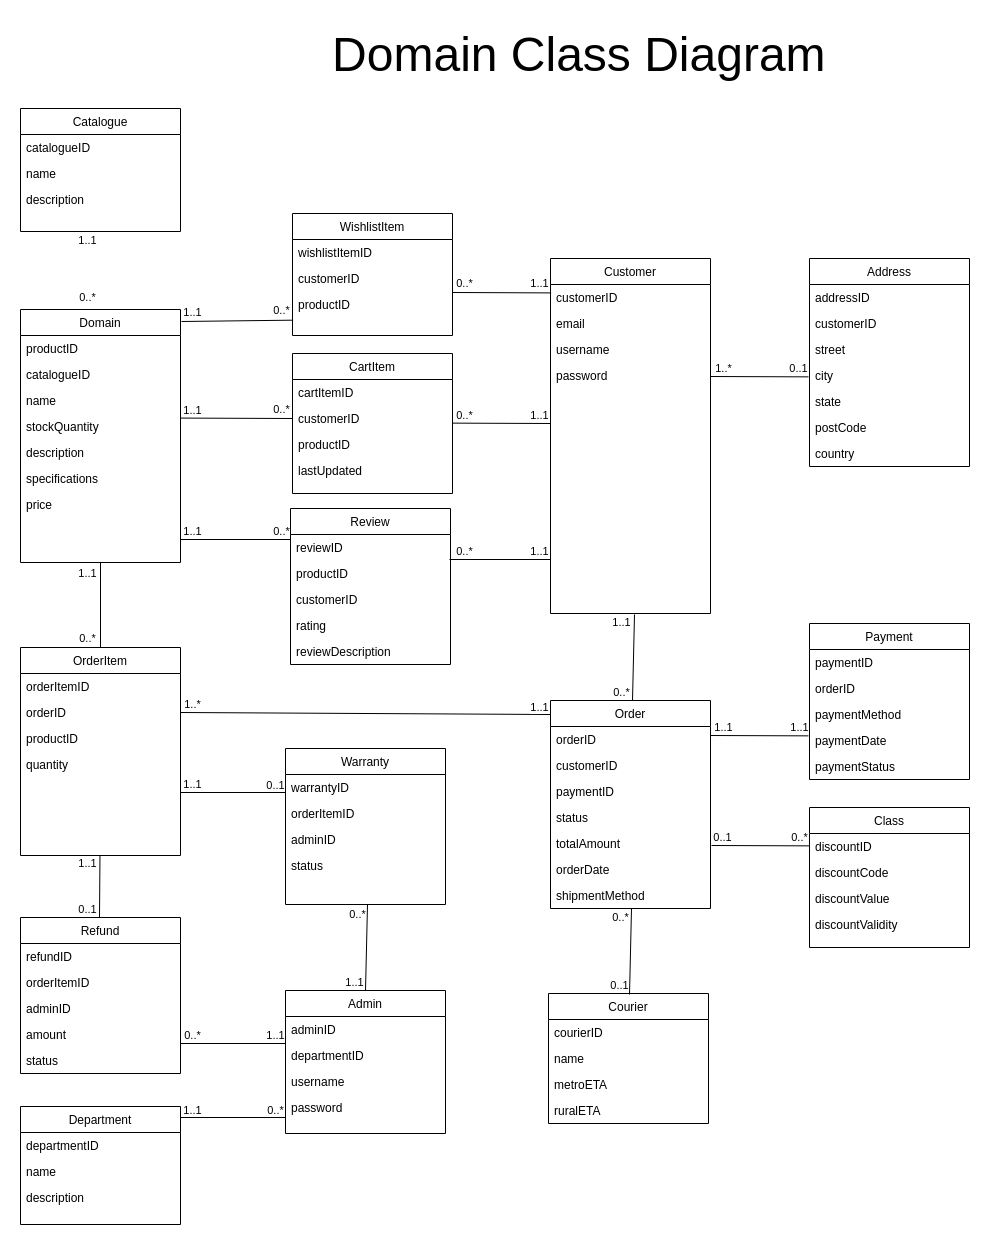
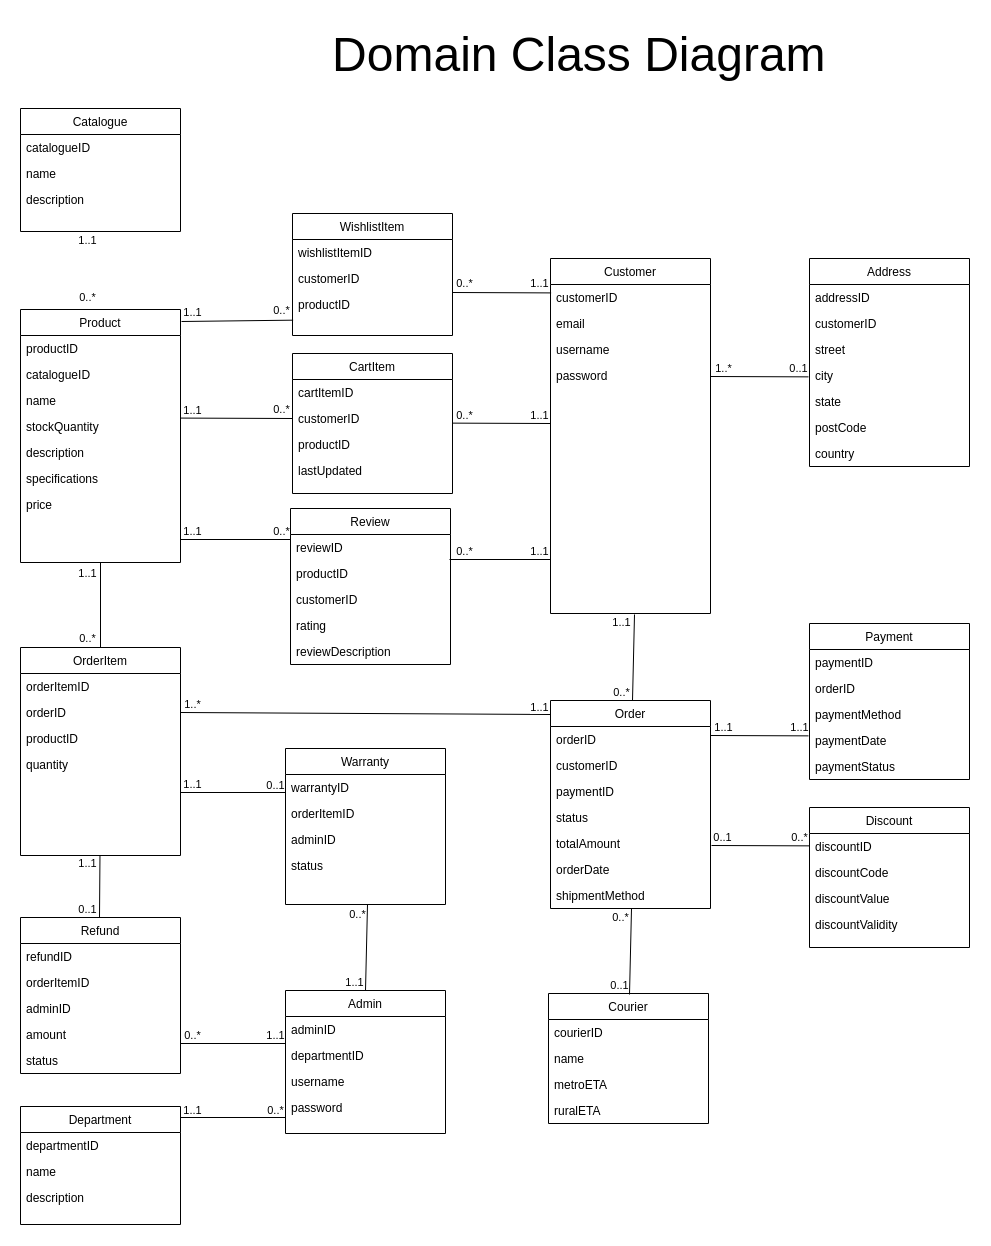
(100, 323) -> (100, 323)
(889, 821) -> (889, 821)
